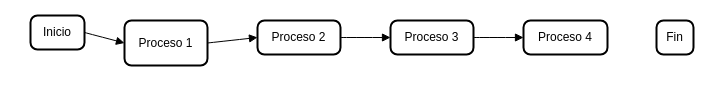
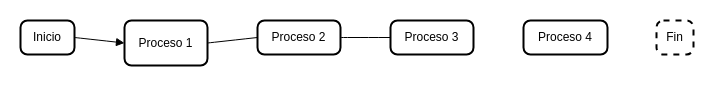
(58, 33) -> (48, 38)
(248, 38) -> (251, 38)
(381, 38) -> (384, 38)
(495, 38) -> none
(675, 38) -> (675, 38)
